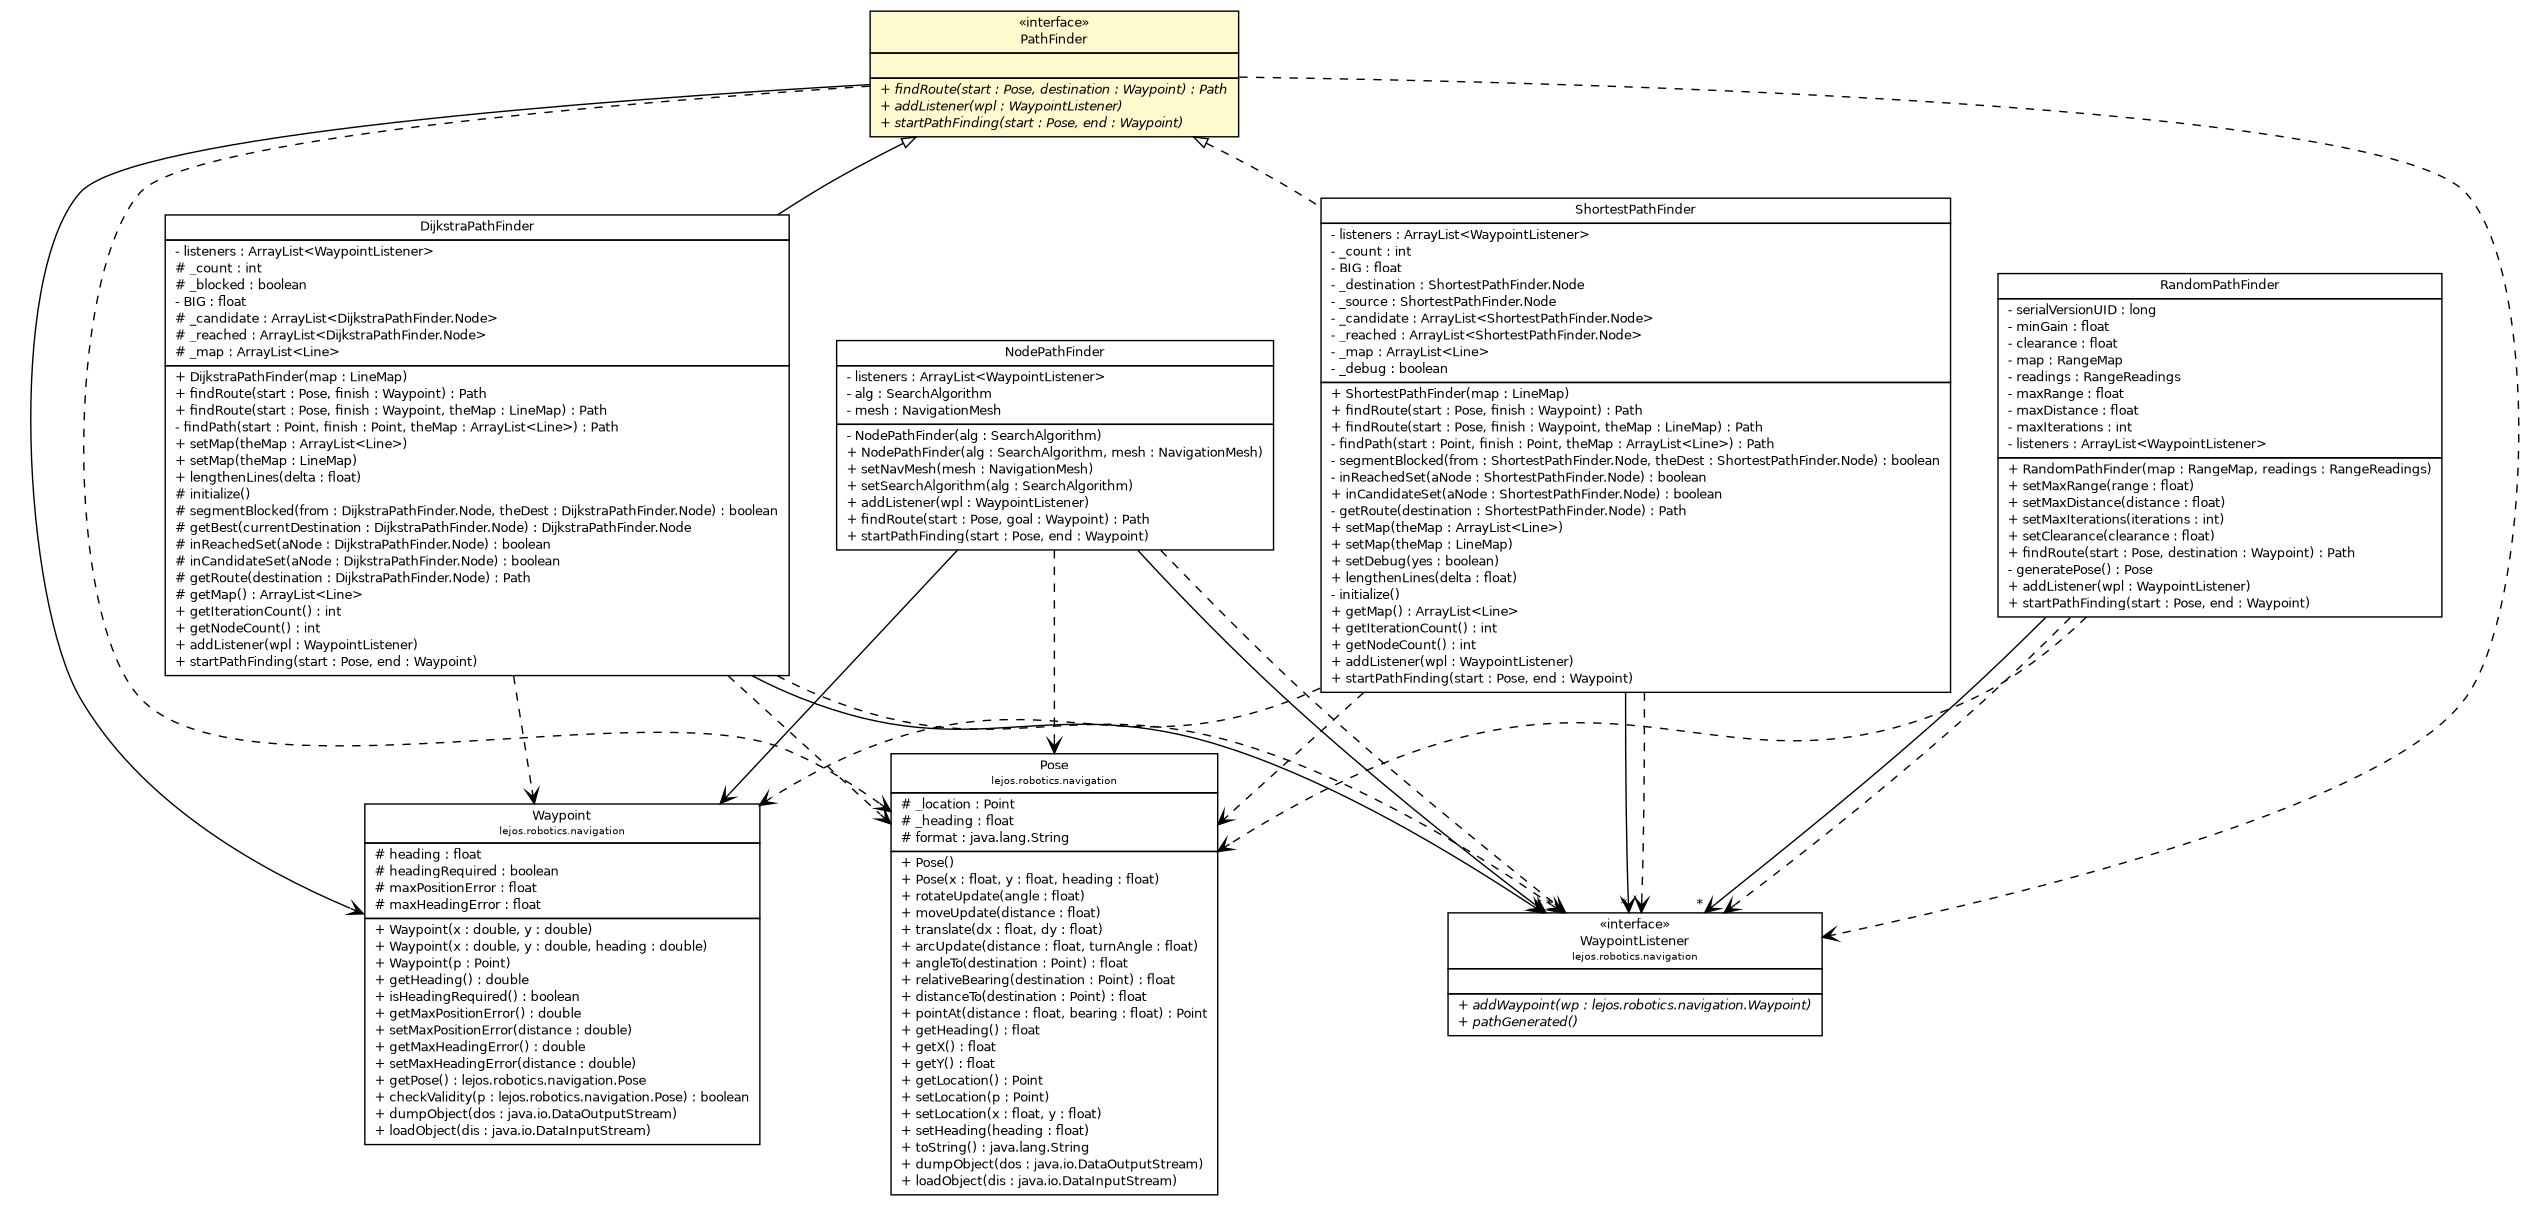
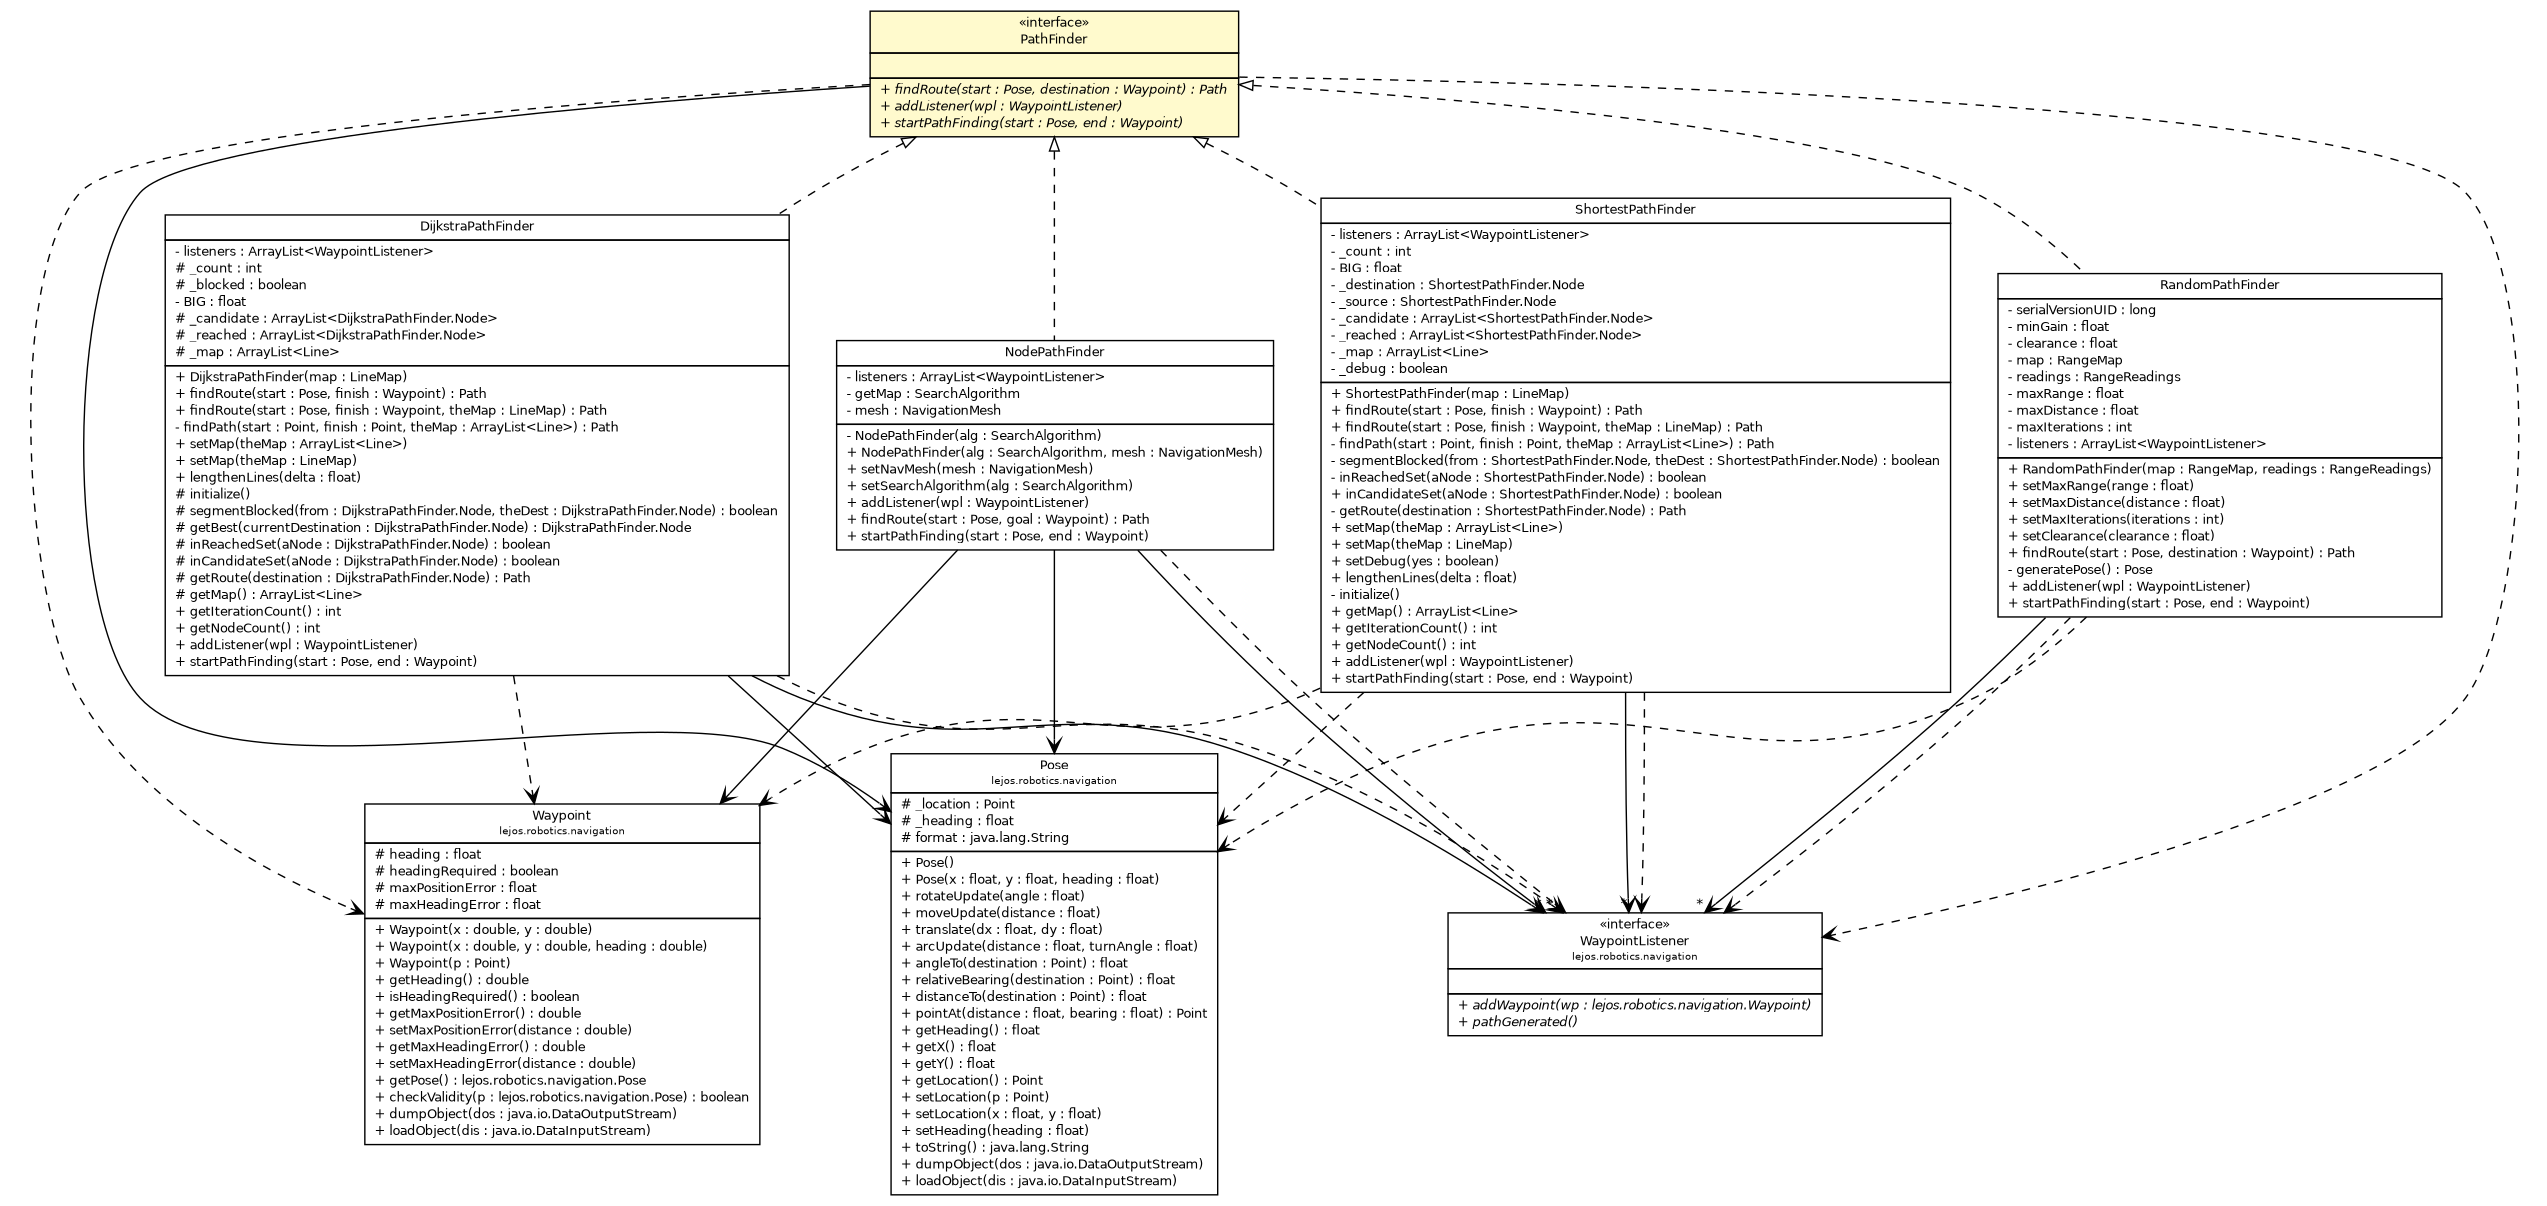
none -> (1686, 126)
(839, 177) -> (839, 177)
(64, 222) -> (64, 222)
none -> (1054, 246)
(920, 394) -> (934, 394)
(84, 458) -> (84, 458)
(1054, 645) -> (1054, 645)
(804, 745) -> (804, 745)
